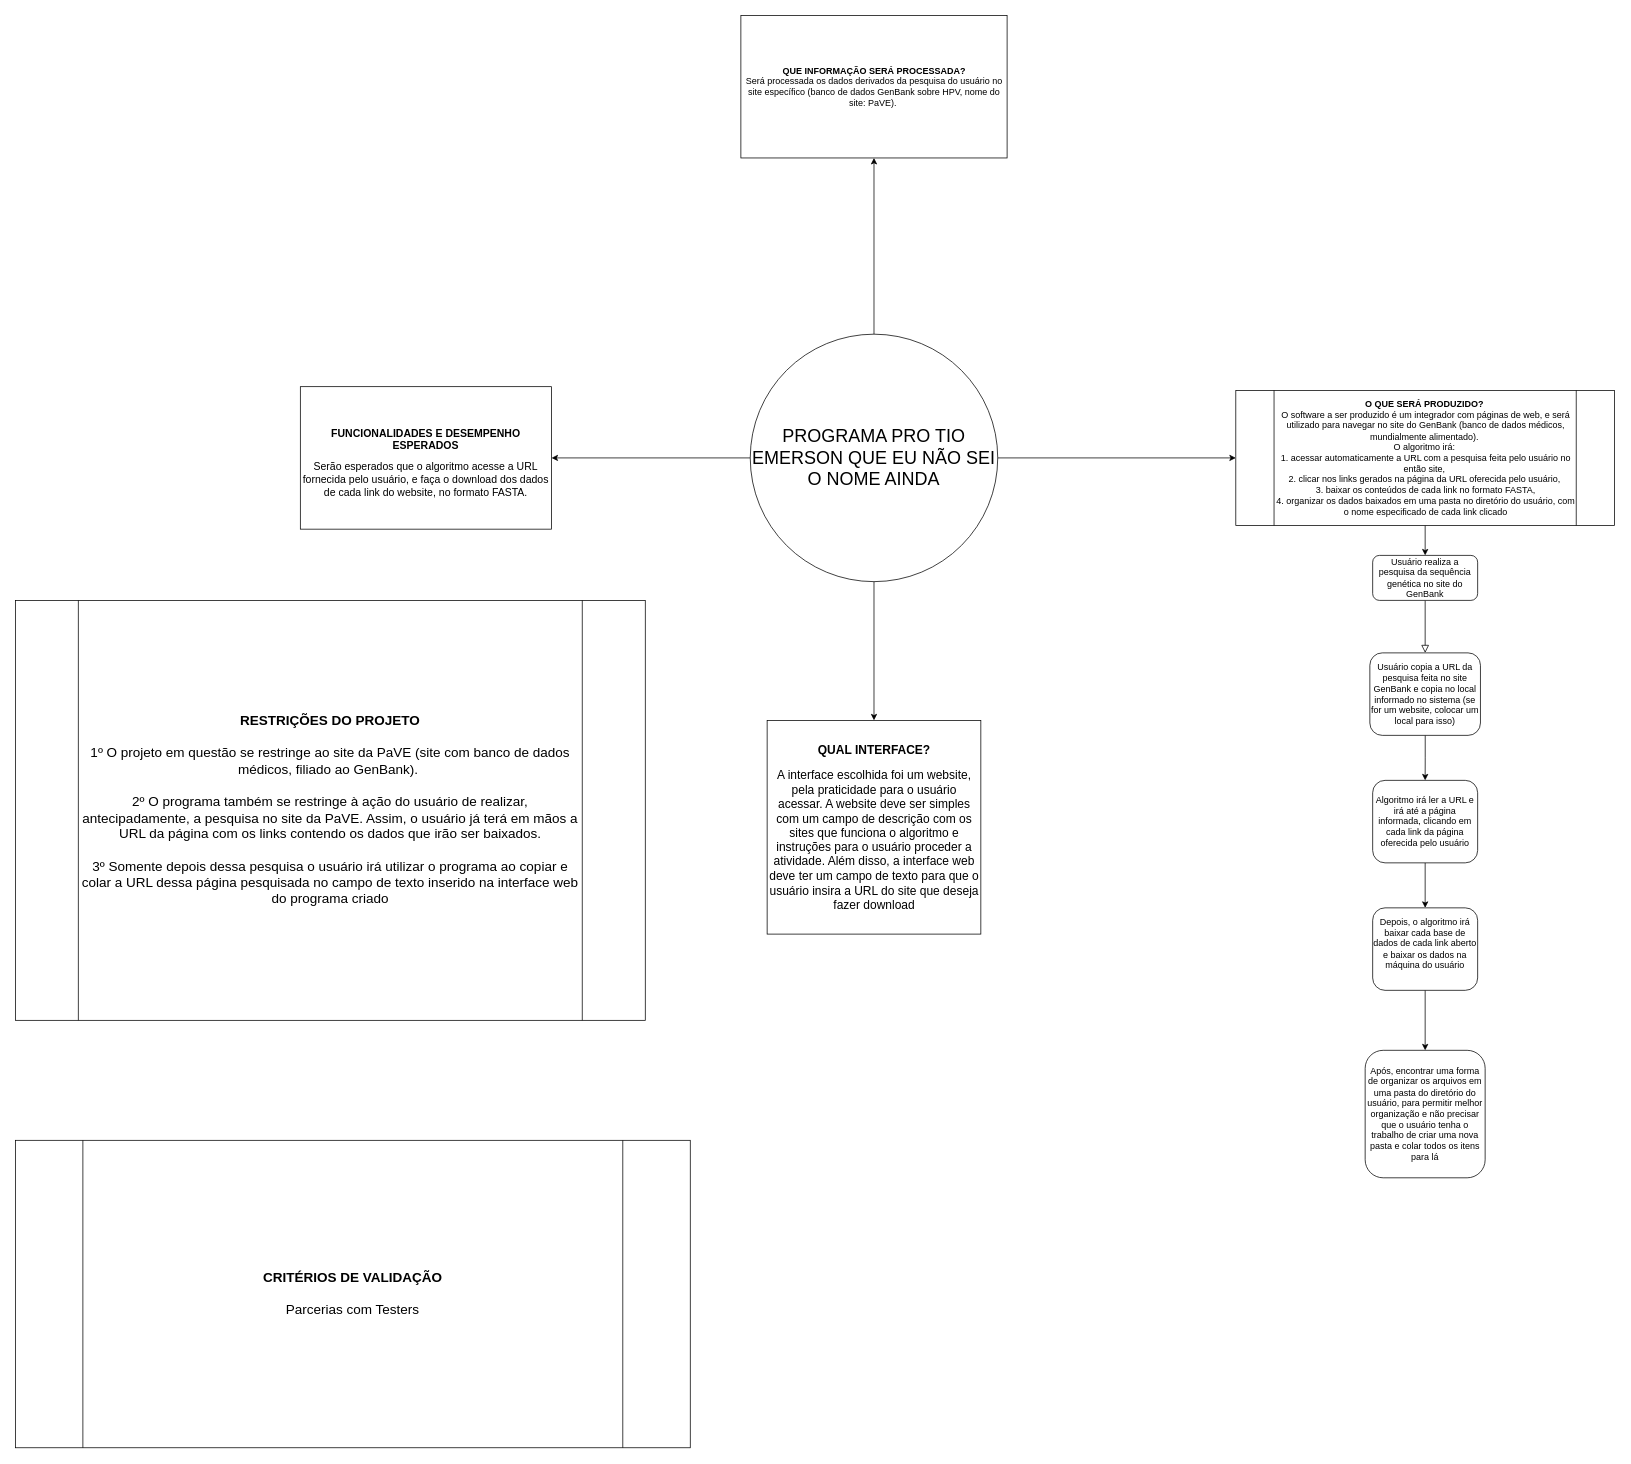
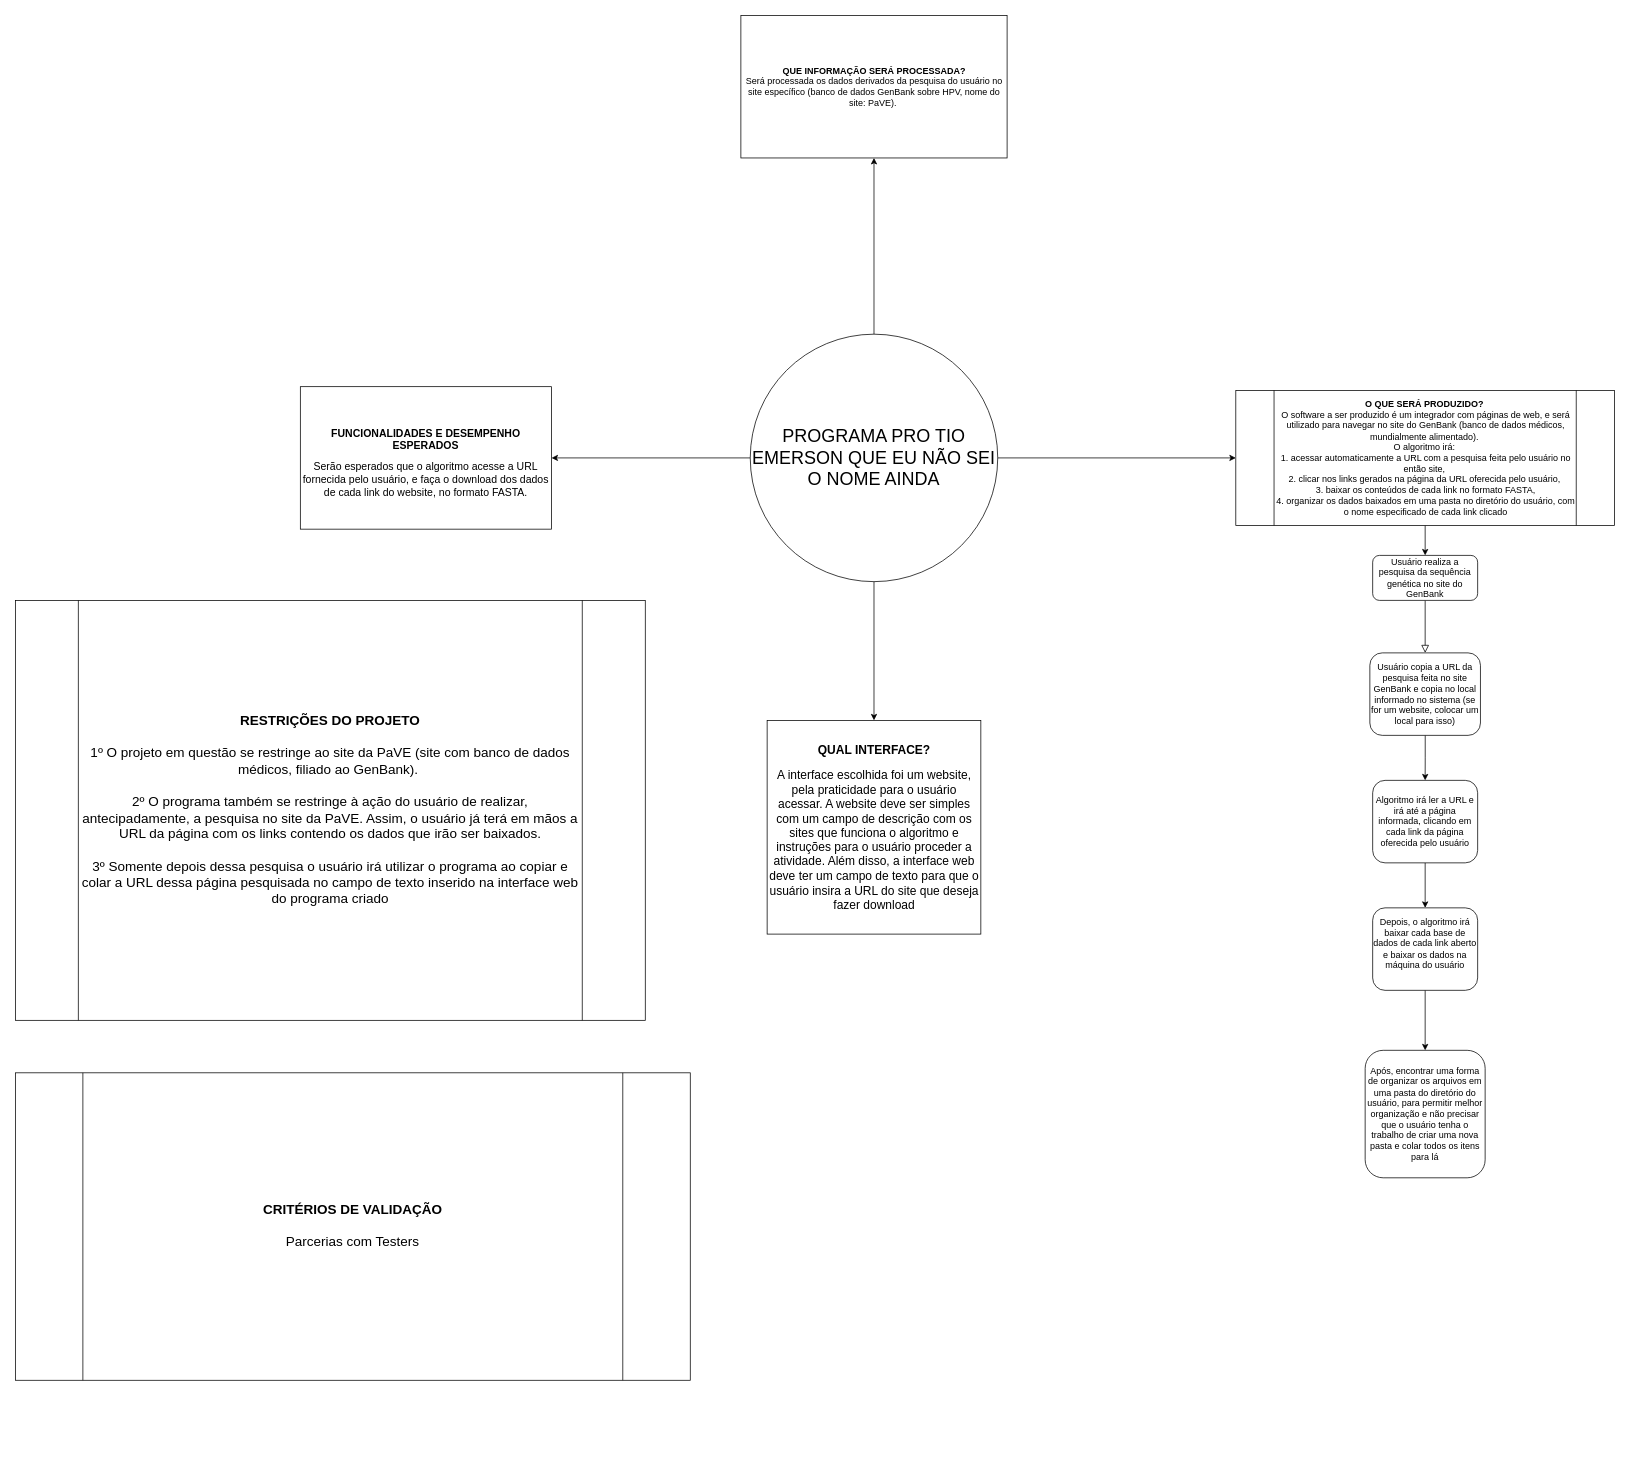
(353, 1294) -> (353, 1227)
